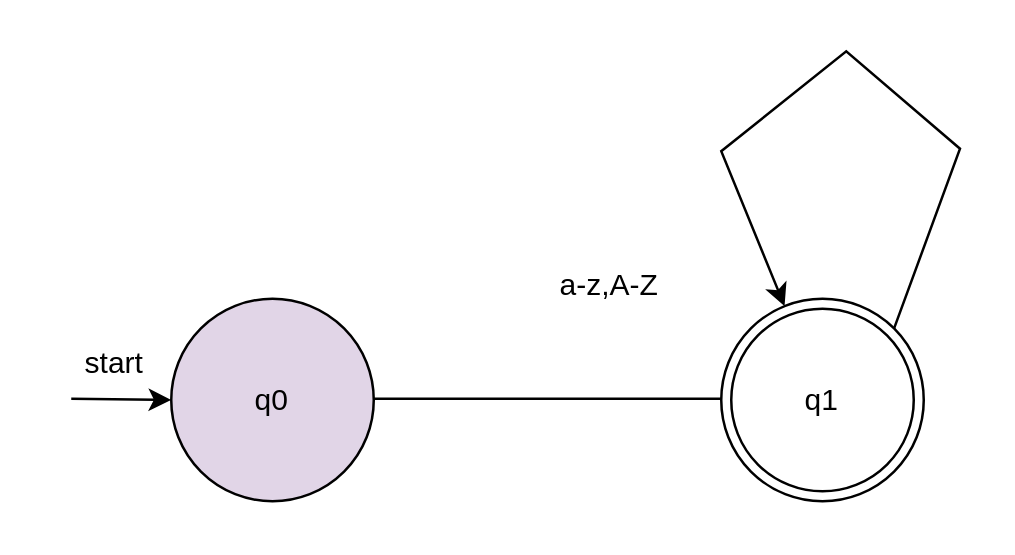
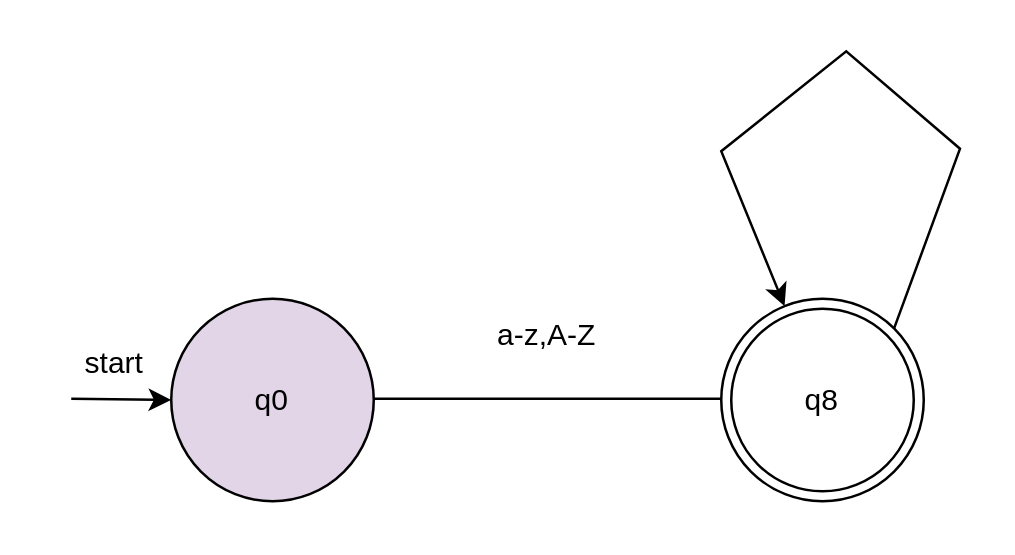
(609, 286) -> (546, 336)
(823, 401) -> (823, 401)
